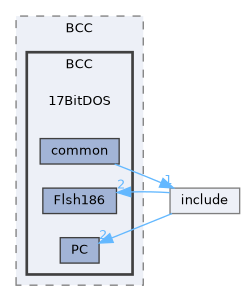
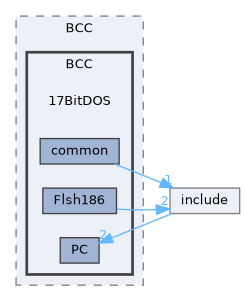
(151, 192) -> (137, 210)
